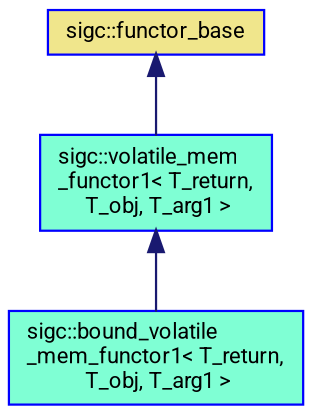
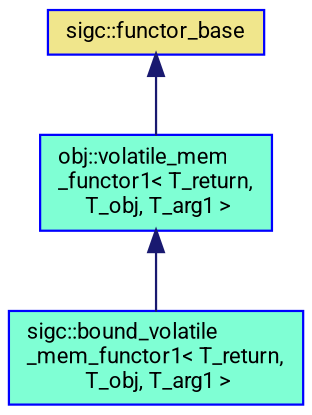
(156, 183) -> (156, 183)
